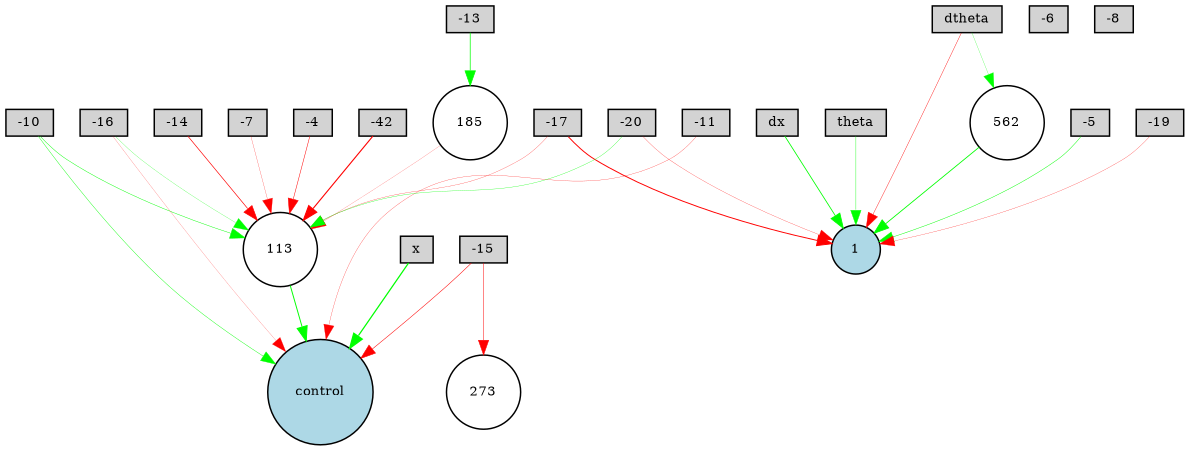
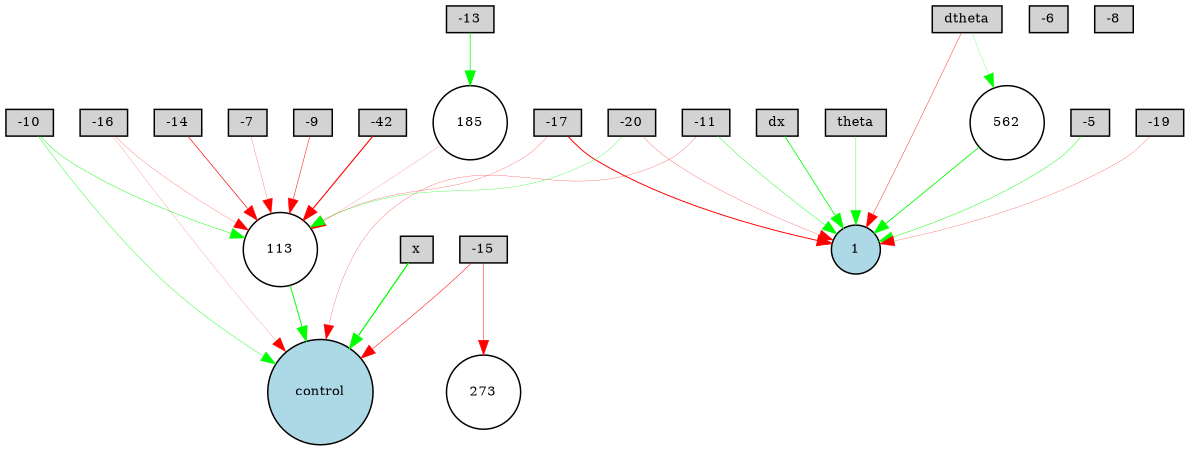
(313, 123) -> (313, 123)
none -> (770, 182)
(173, 183) -> (173, 183)
